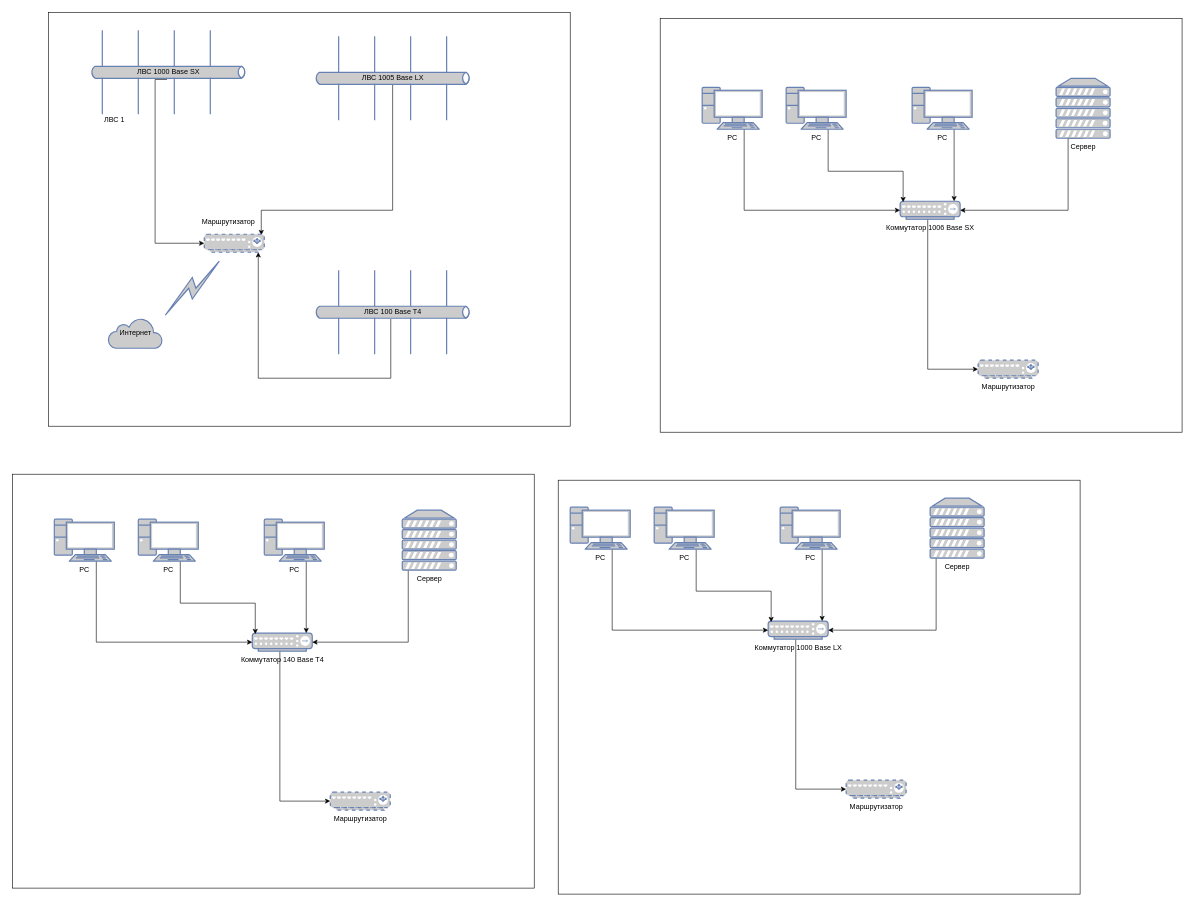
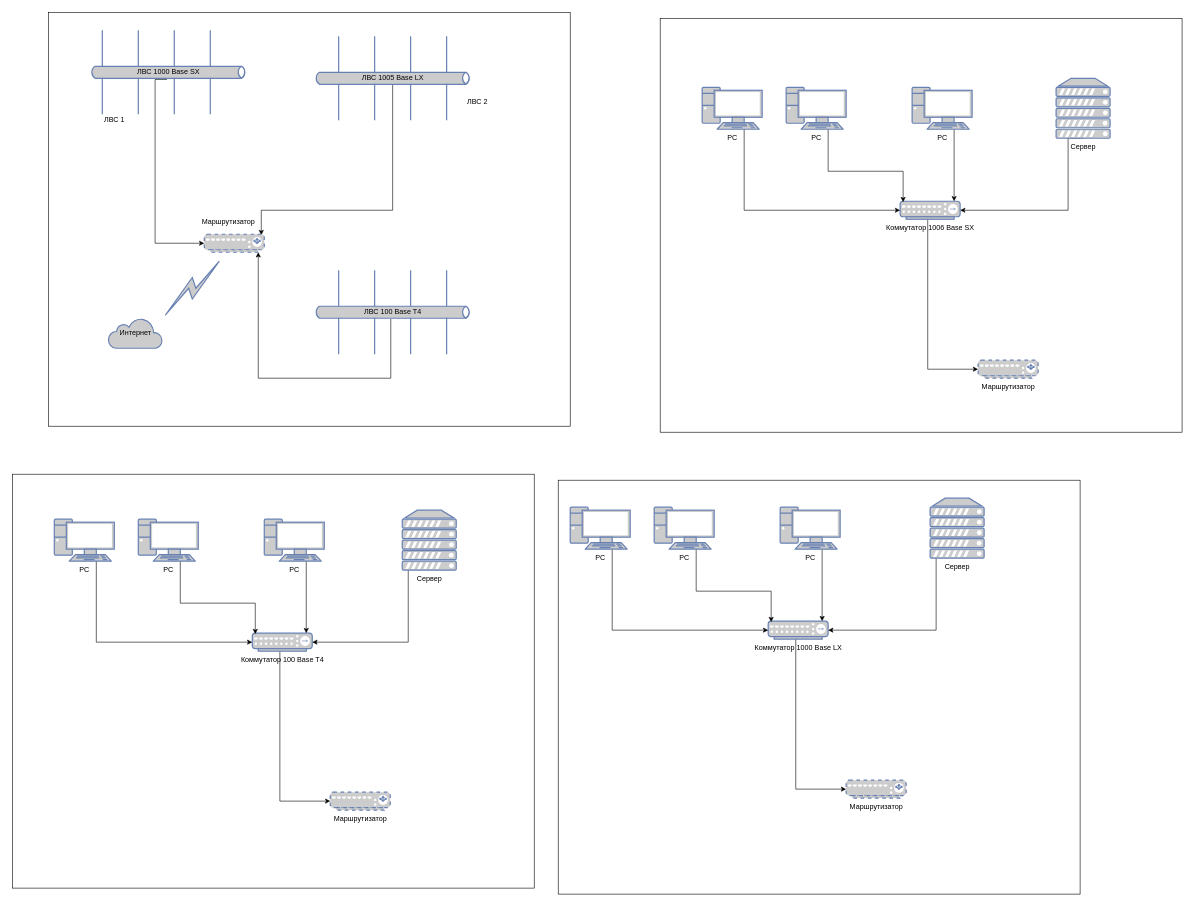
none -> (477, 102)
(283, 660) -> (283, 660)
